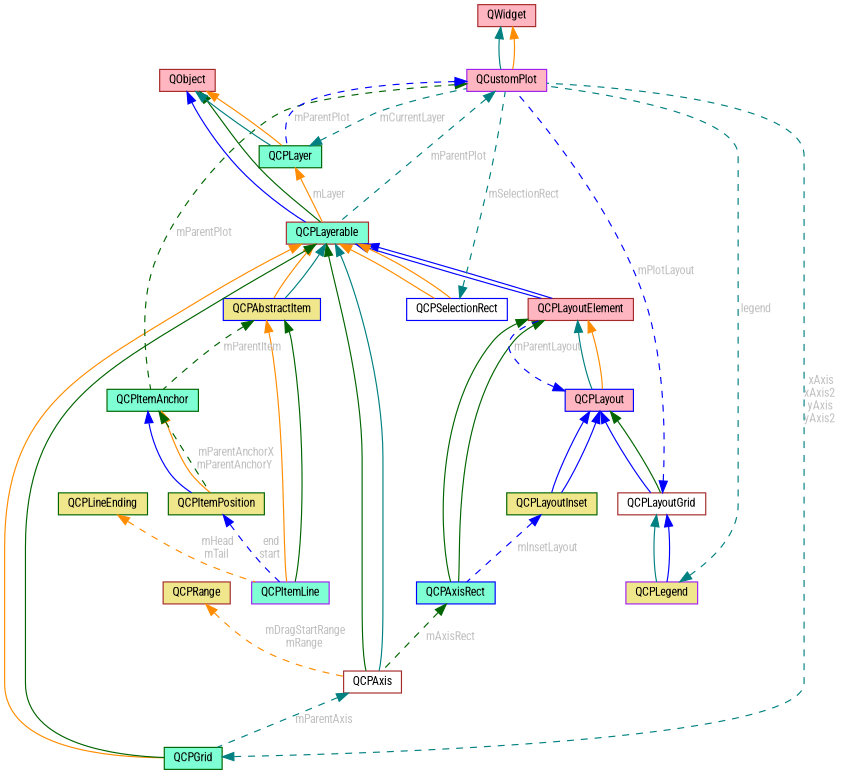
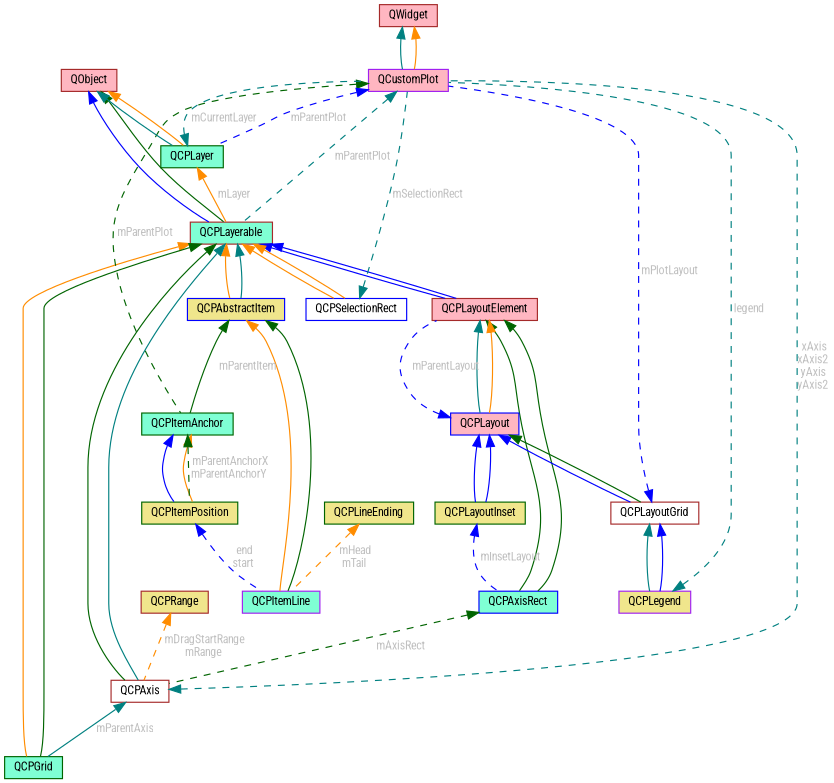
(202, 356) -> (204, 371)
(804, 572) -> (797, 509)
(278, 722) -> (82, 733)
